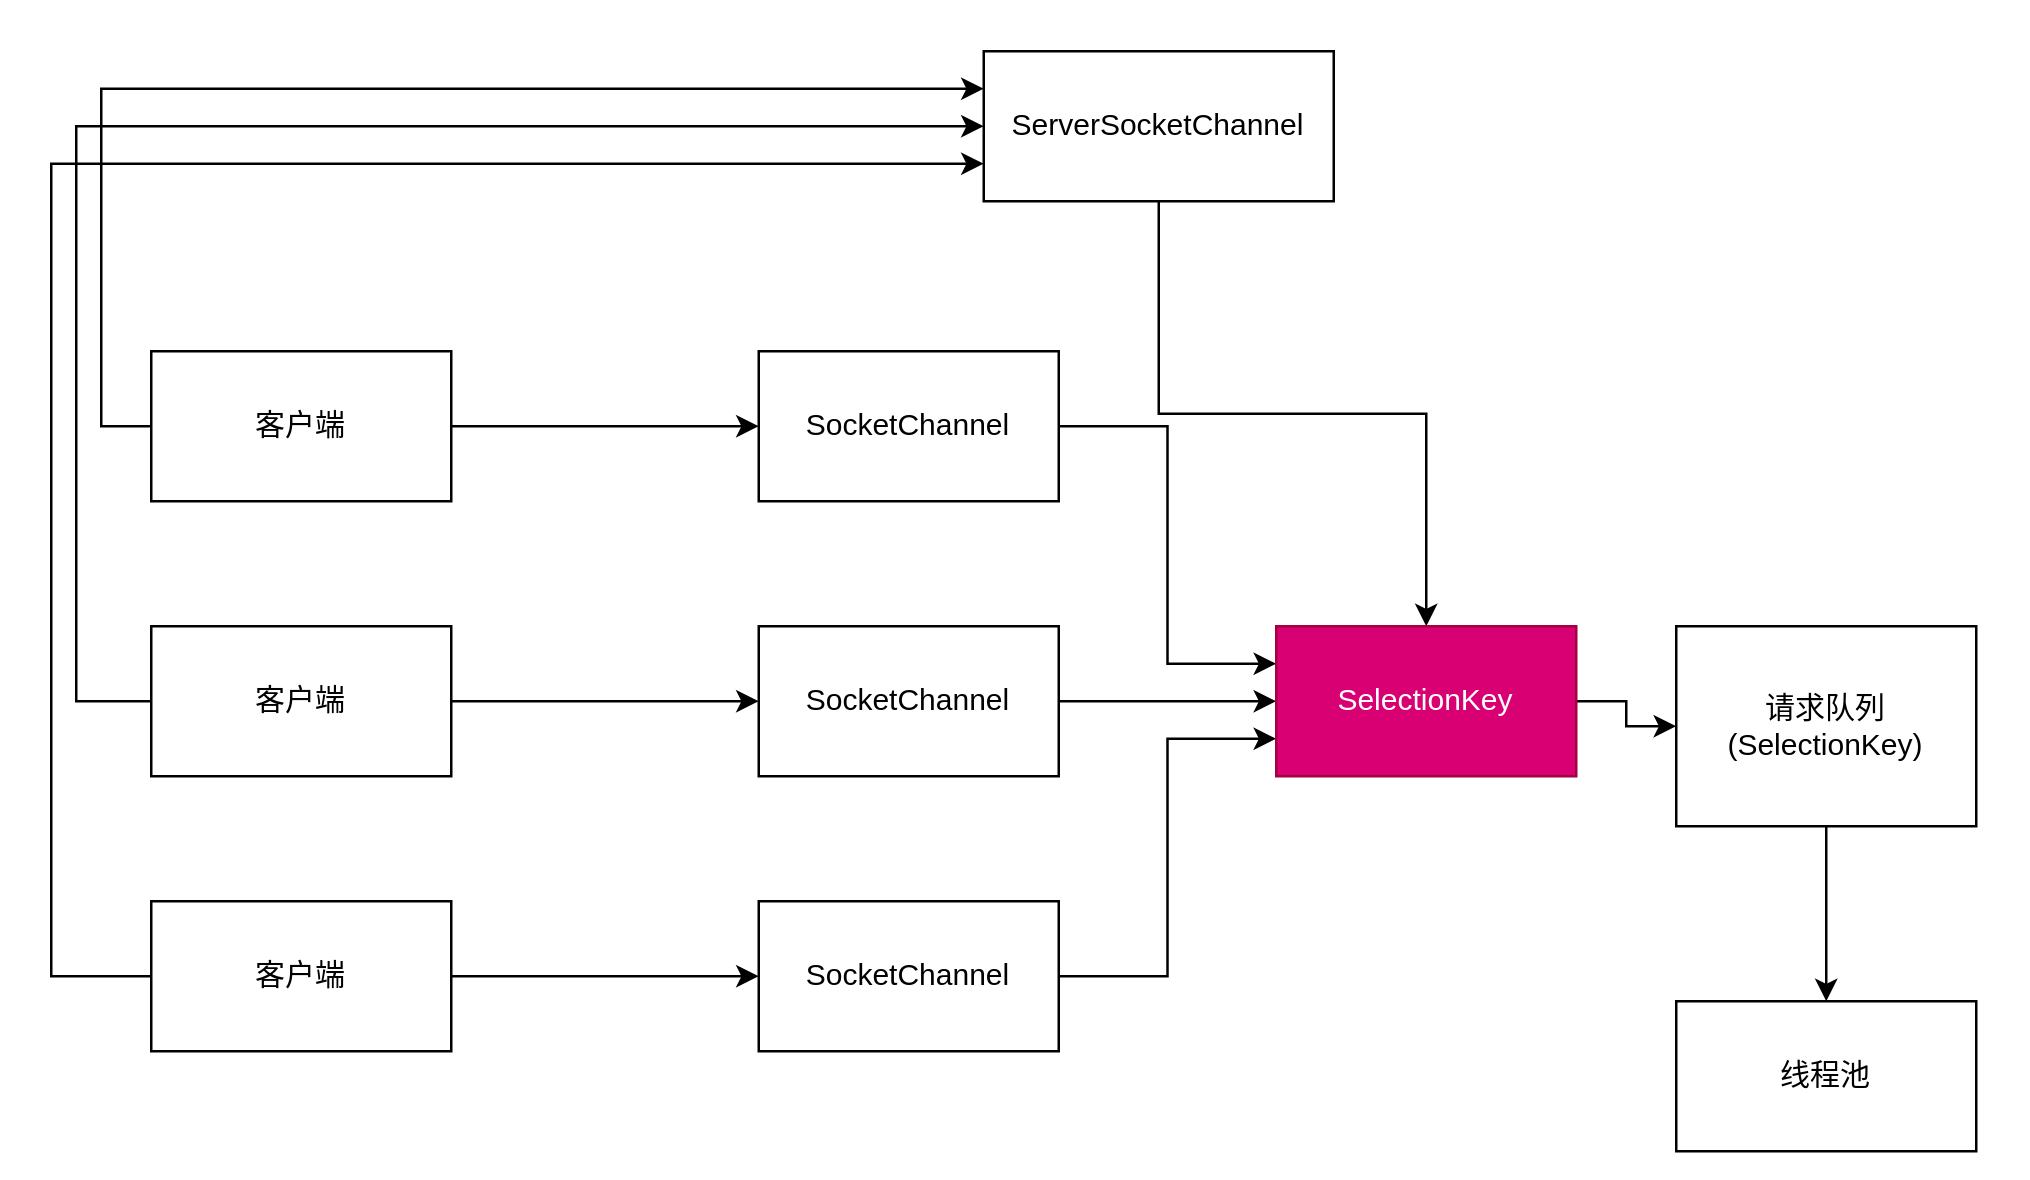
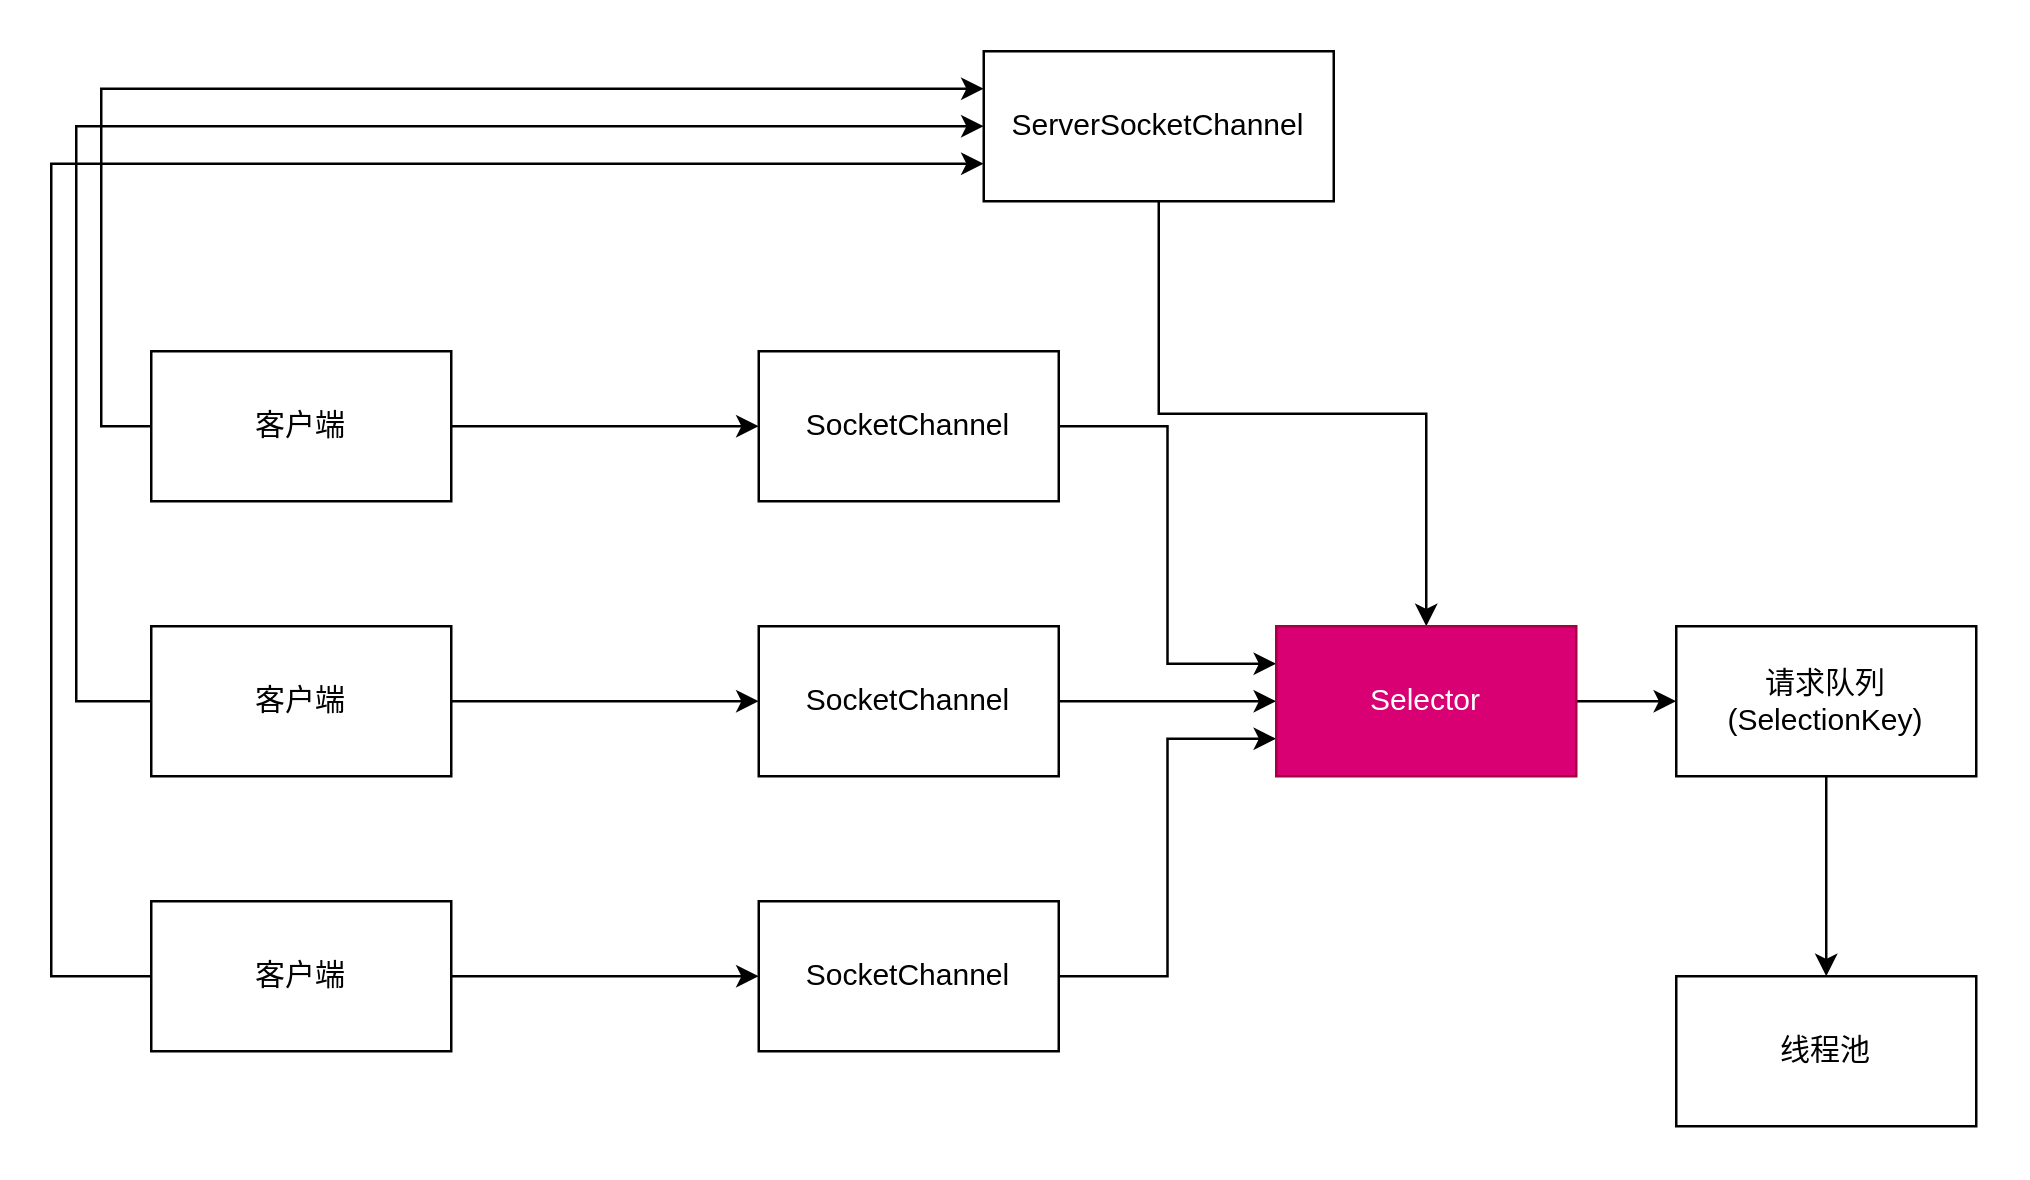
(1426, 701) -> (1426, 701)
(1826, 726) -> (1826, 701)
(1826, 1076) -> (1826, 1051)
